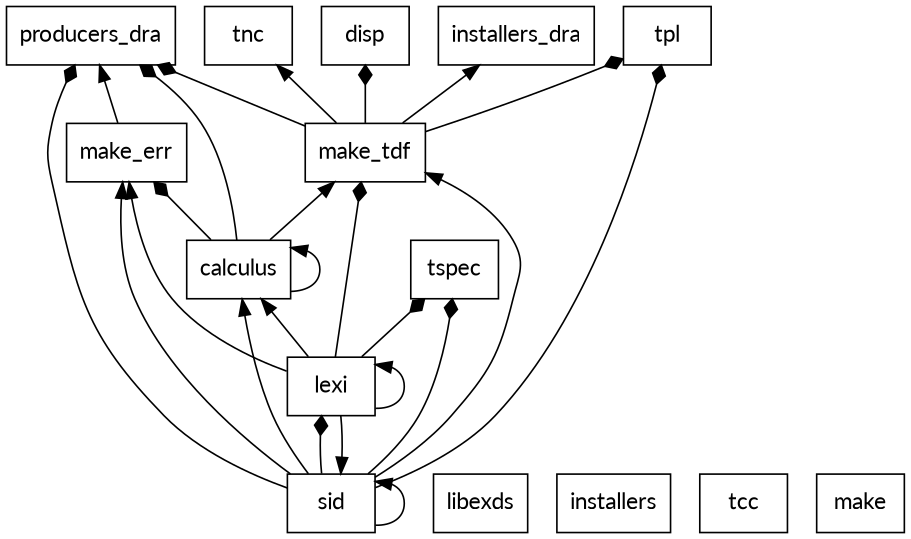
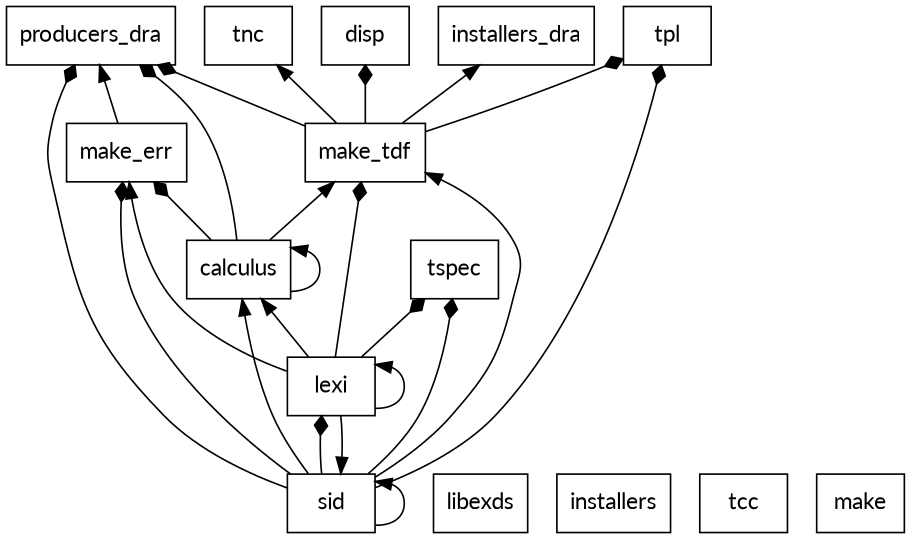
(169, 357) -> (170, 358)
